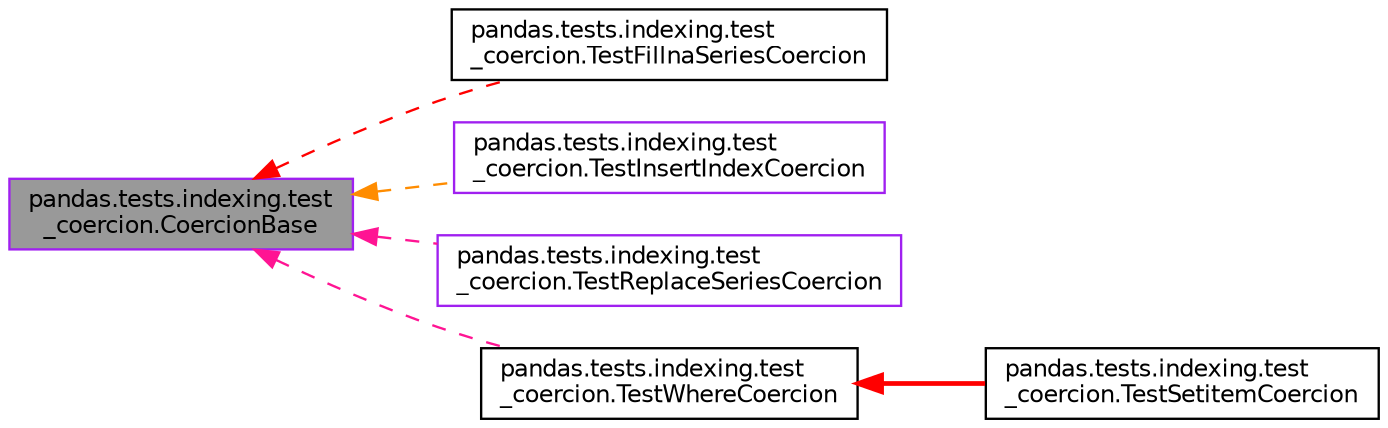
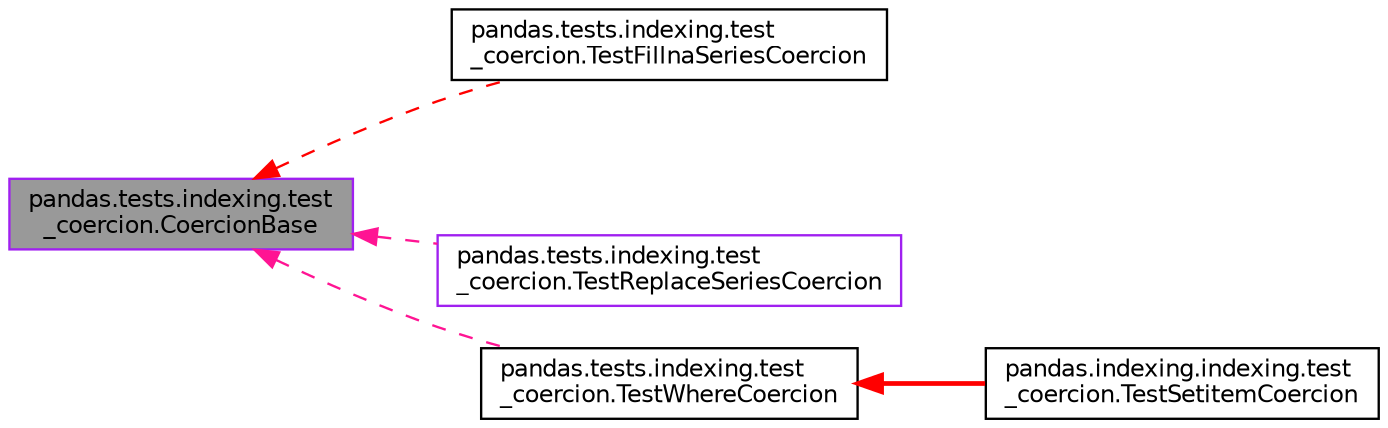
(669, 158) -> none
(1182, 384) -> (1182, 384)
